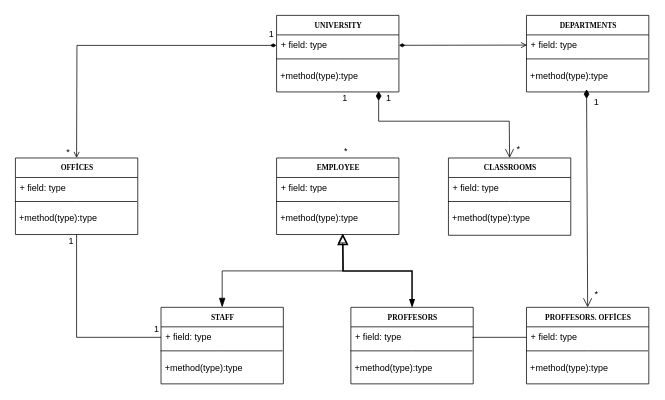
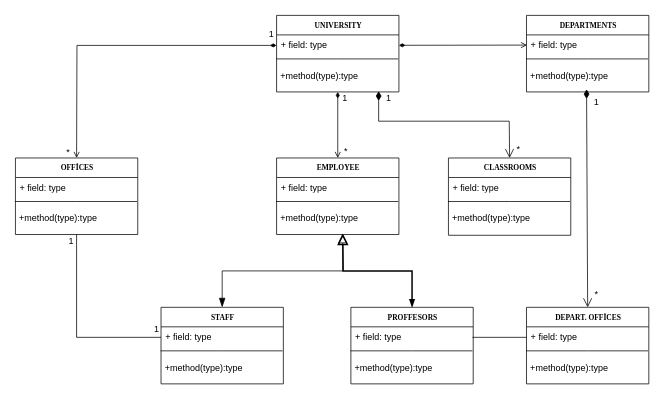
none -> (338, 127)
(588, 317) -> (588, 317)
